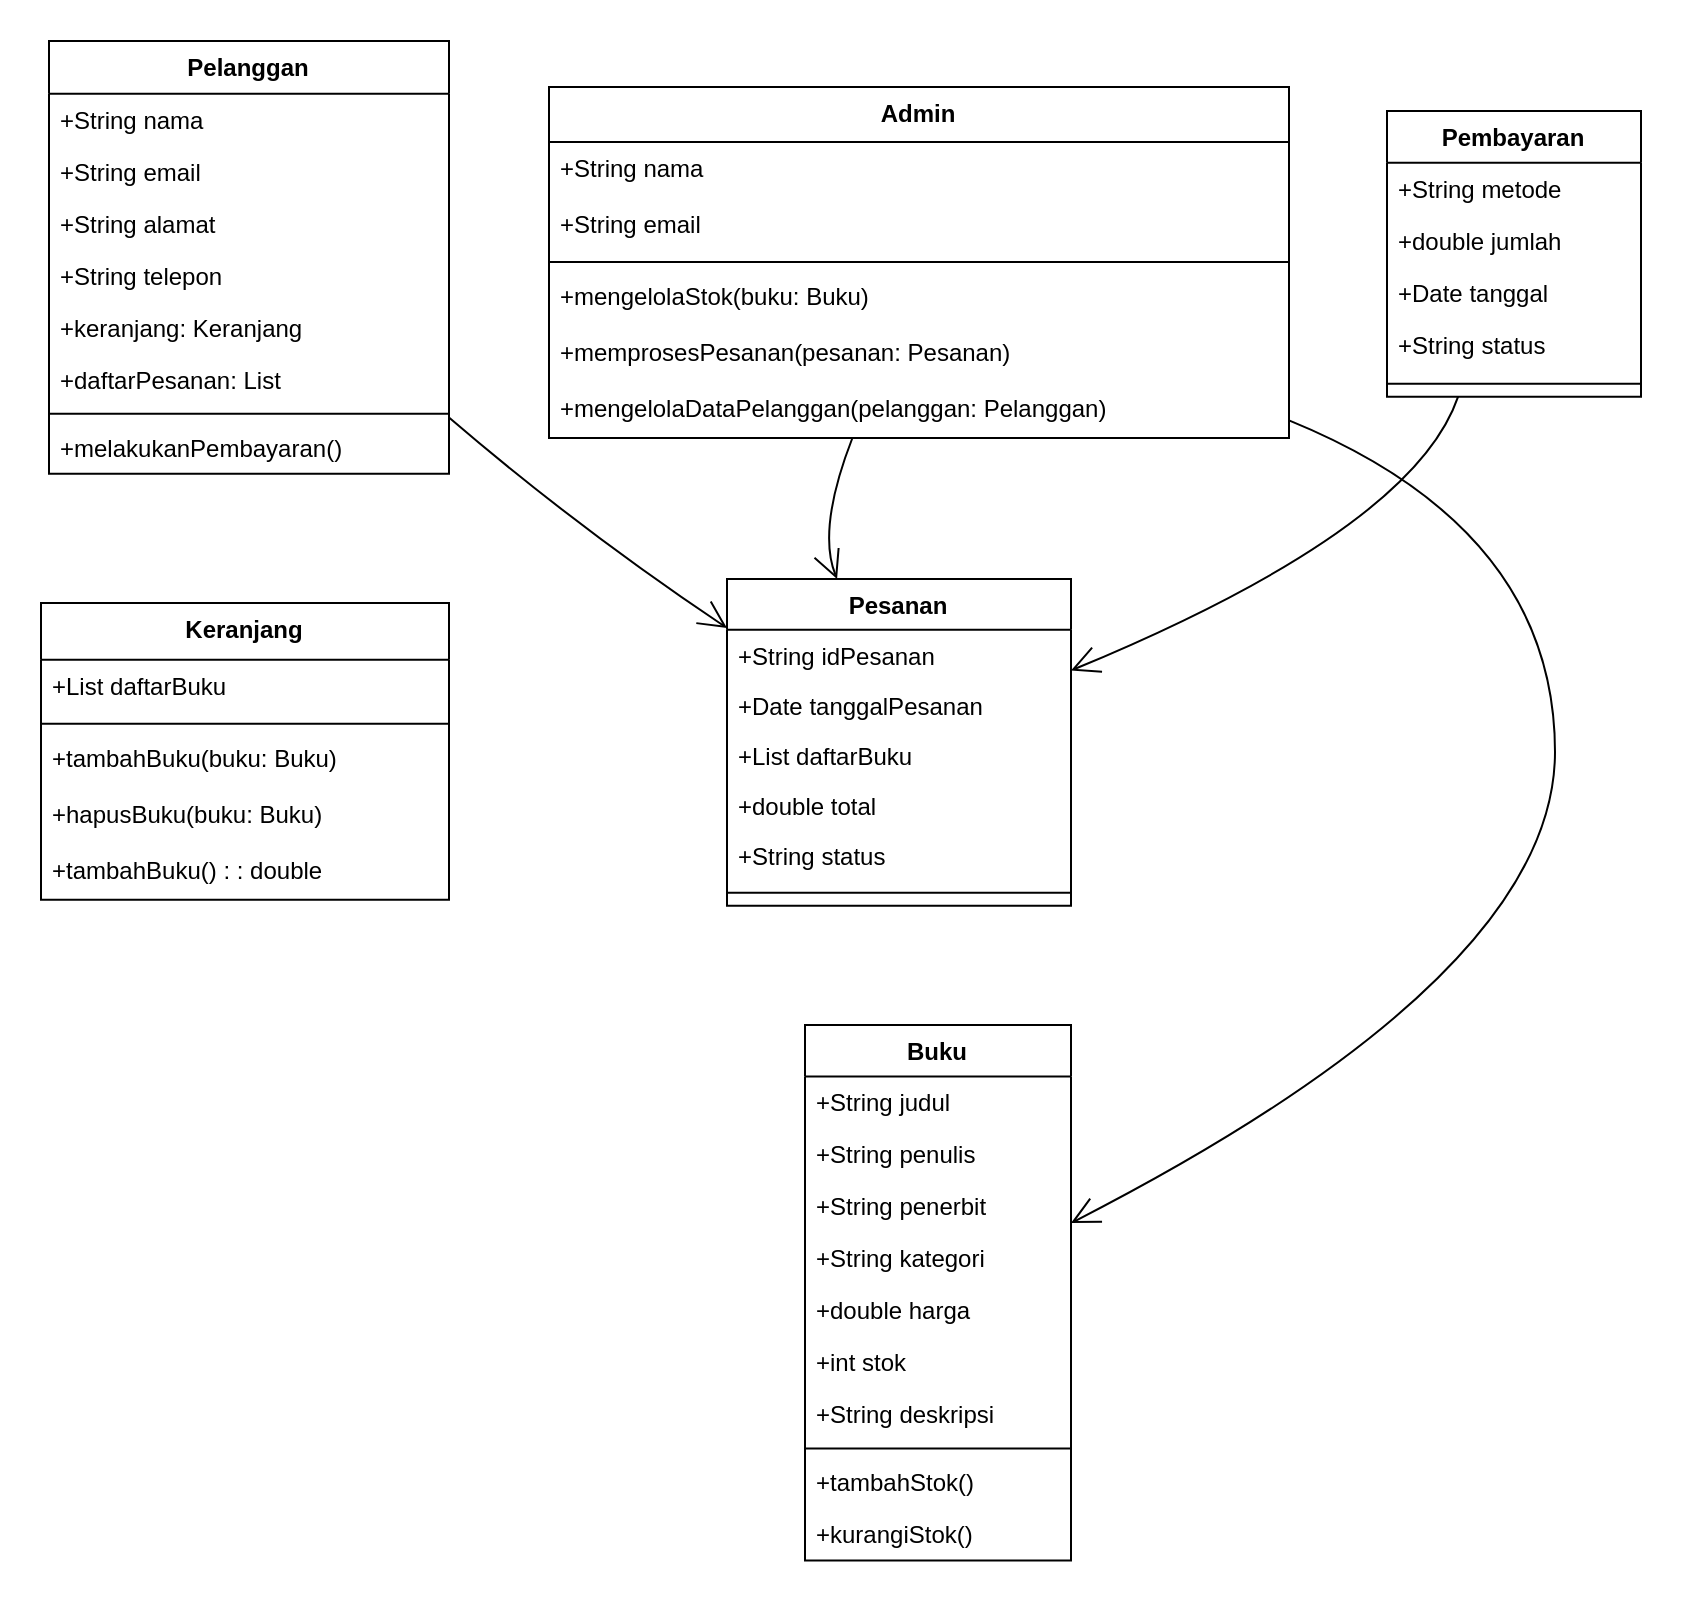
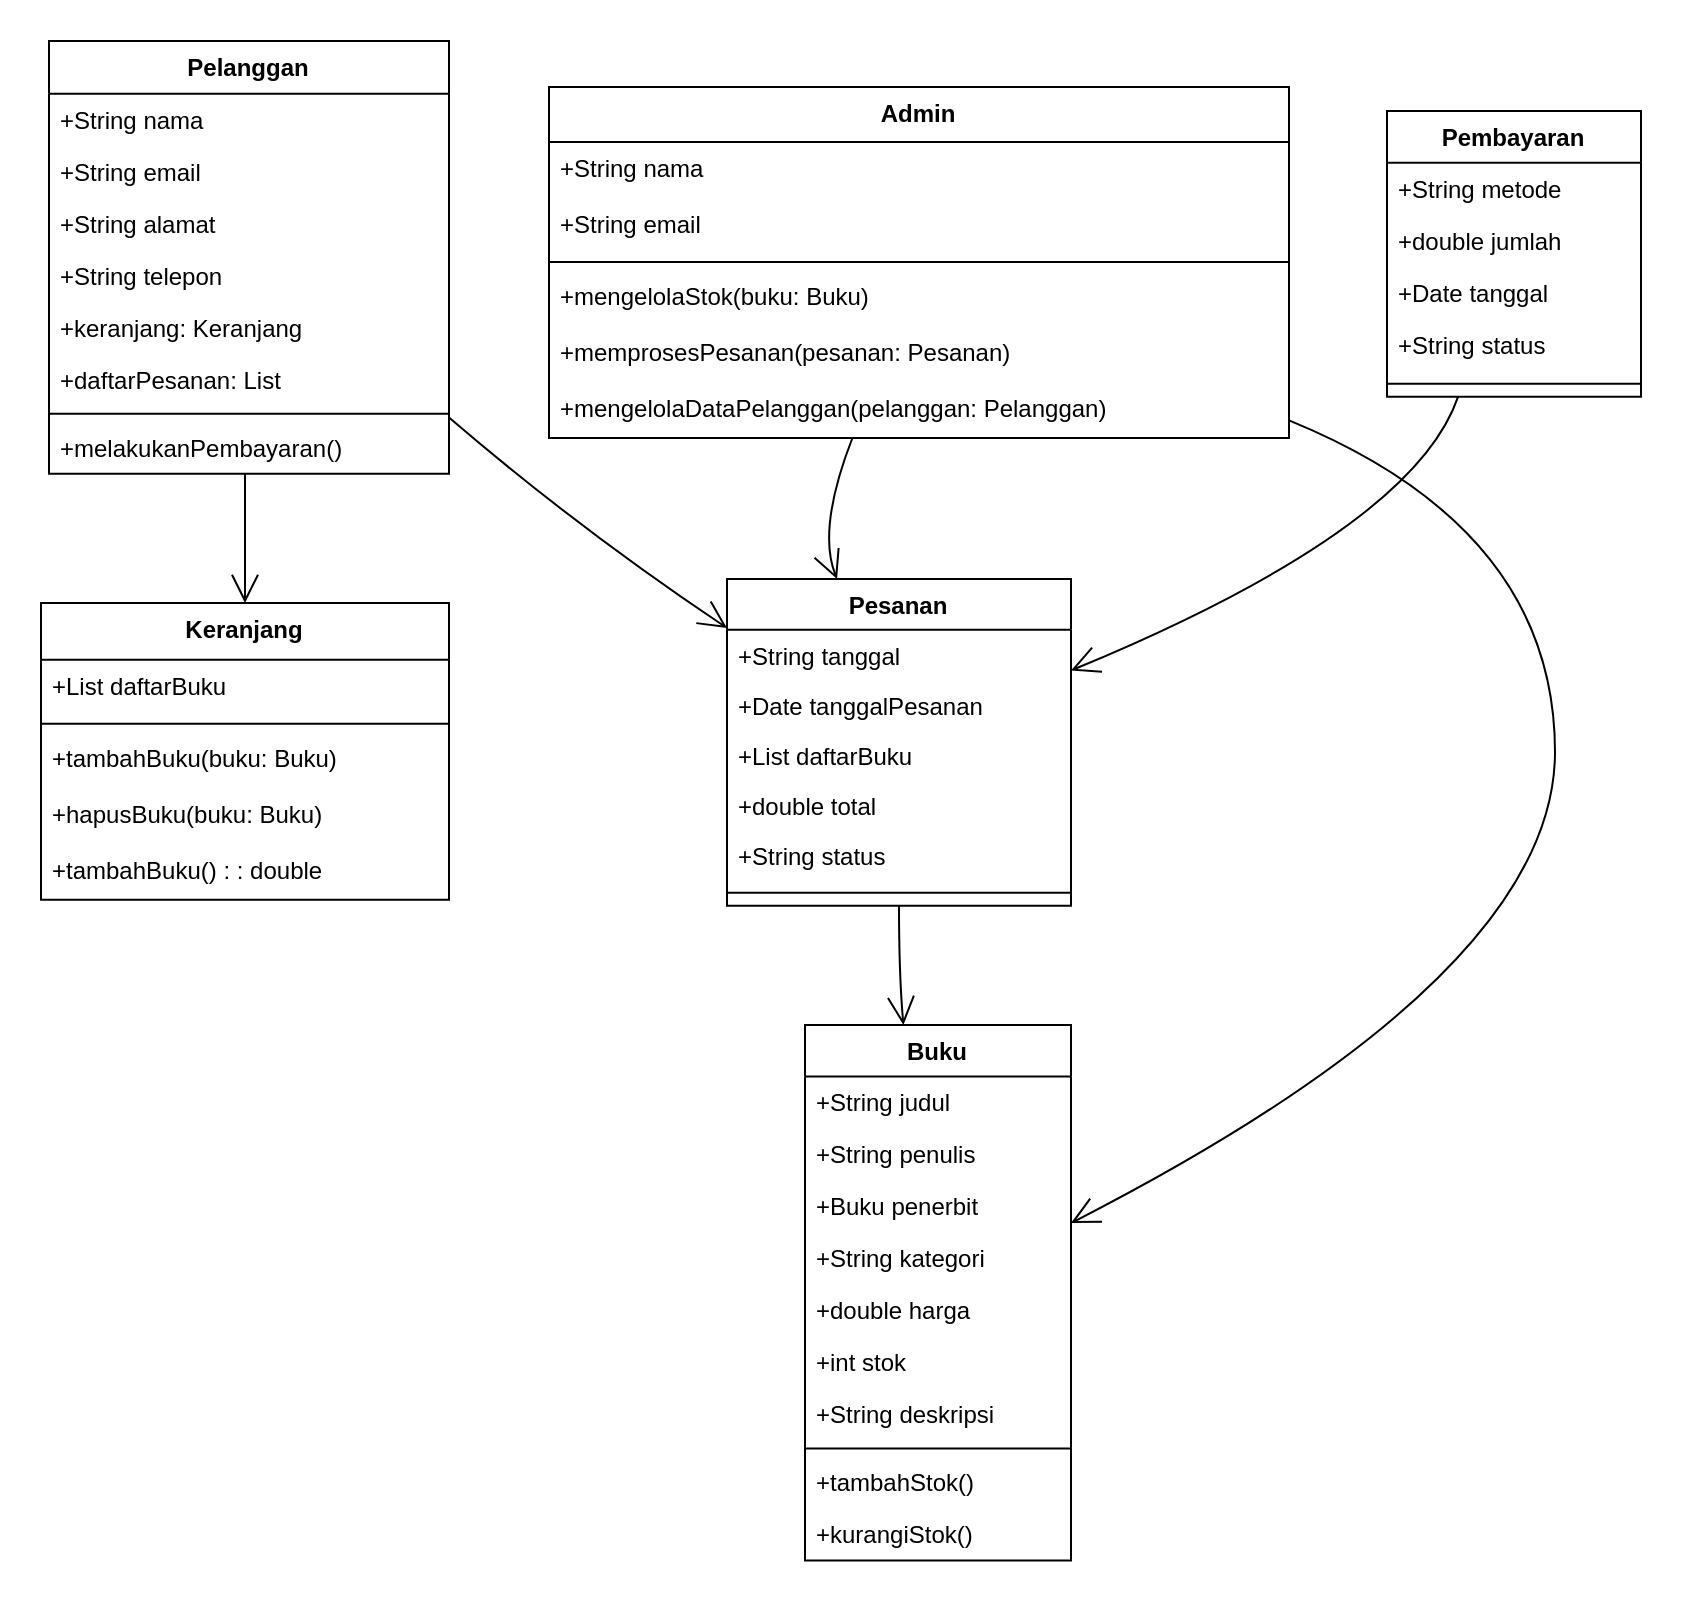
none -> (245, 537)
(843, 657) -> (829, 657)
none -> (900, 964)
(914, 1207) -> (904, 1207)
